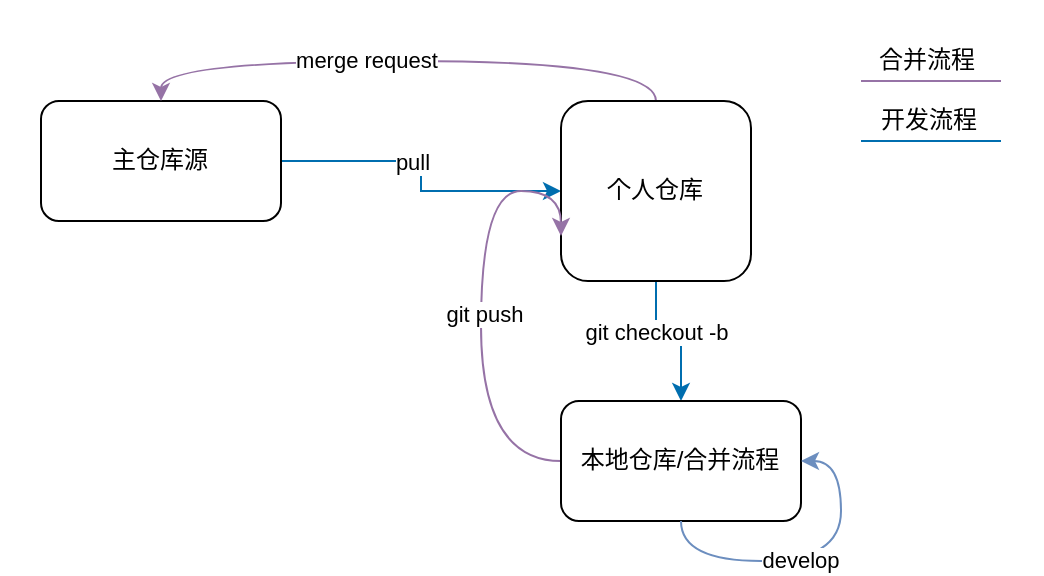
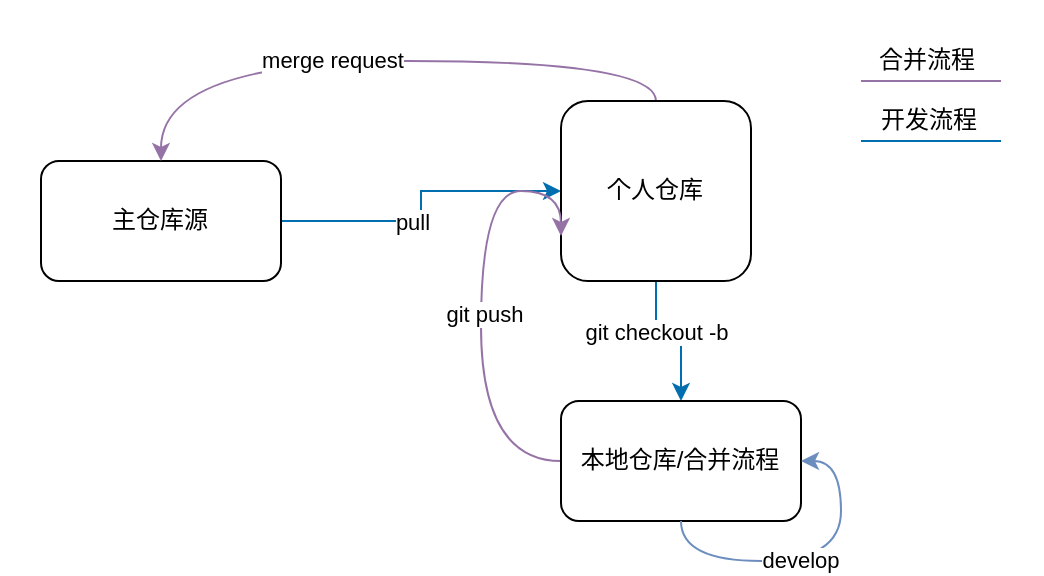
(161, 161) -> (161, 221)
